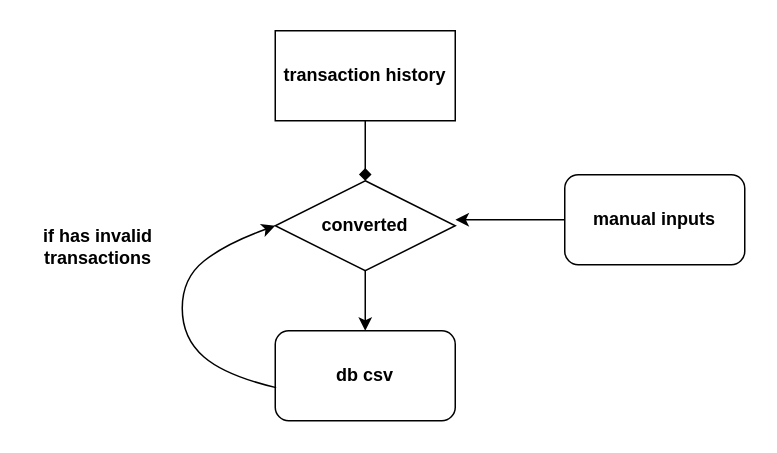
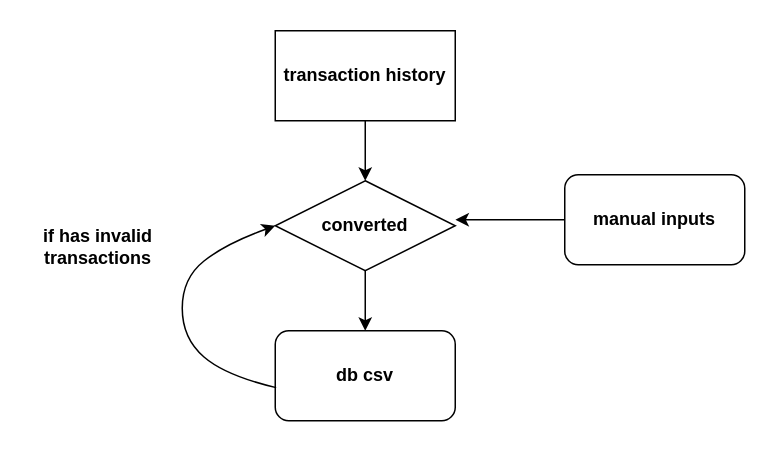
(365, 168) -> (365, 169)
